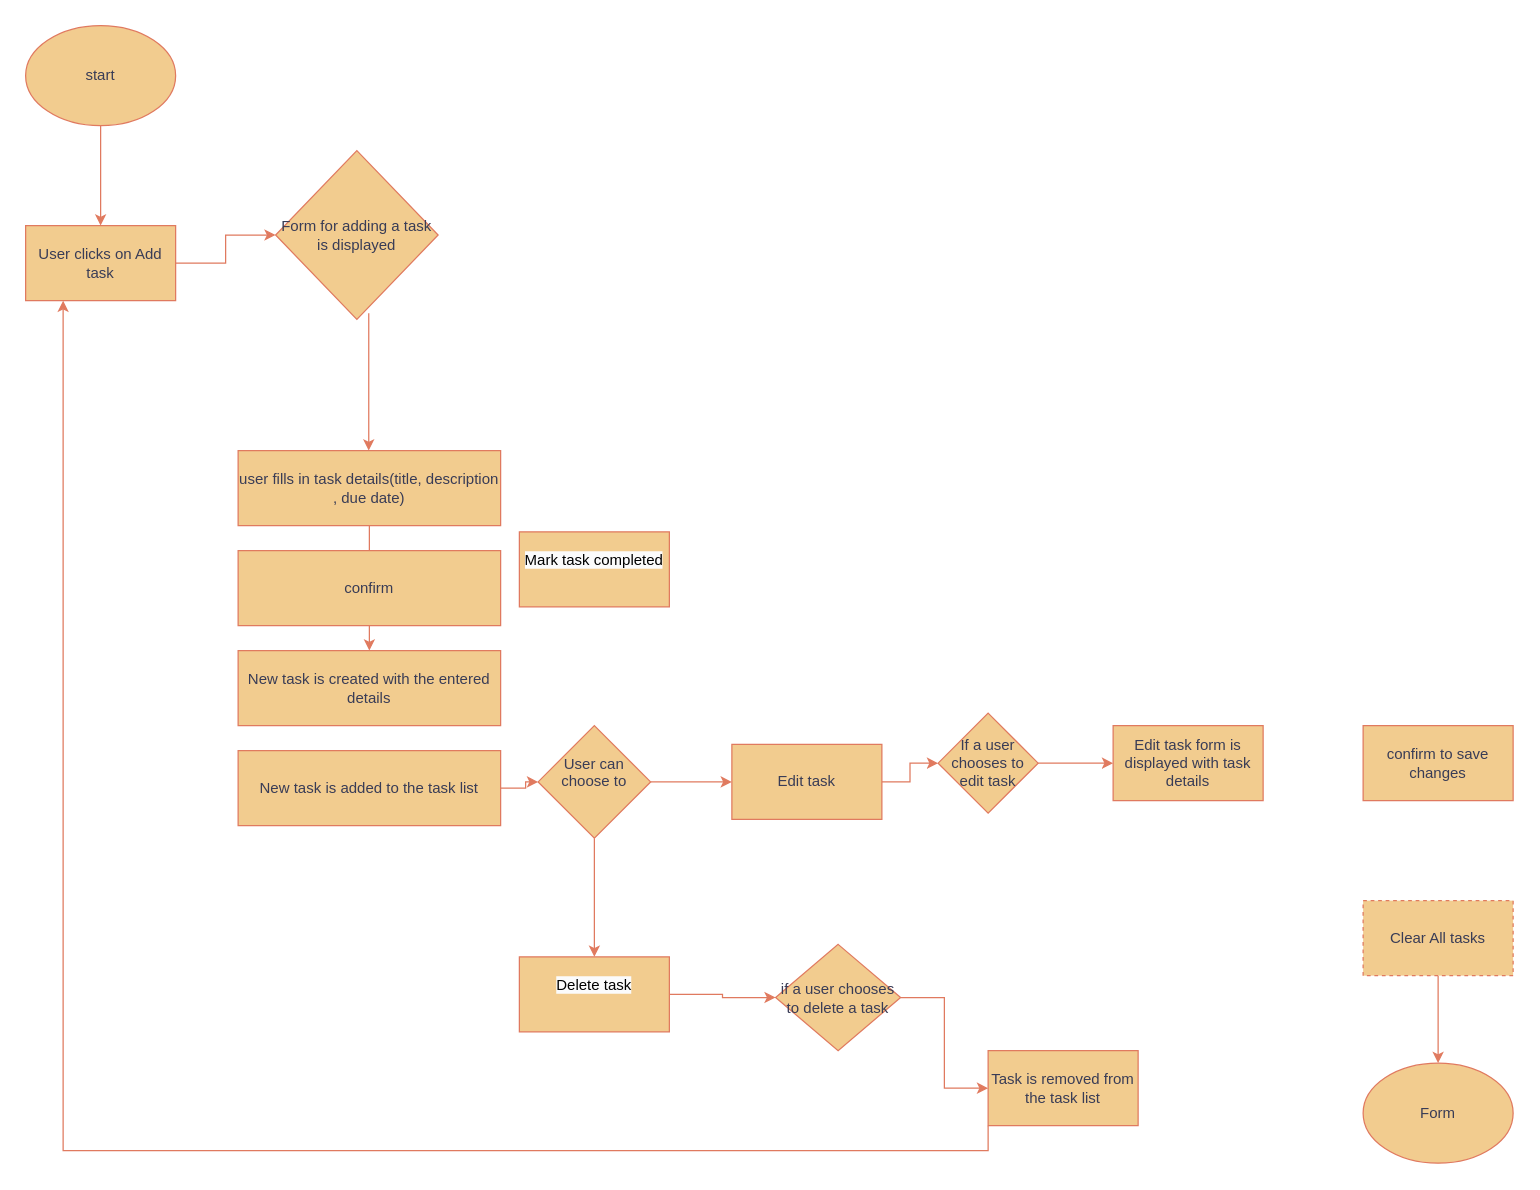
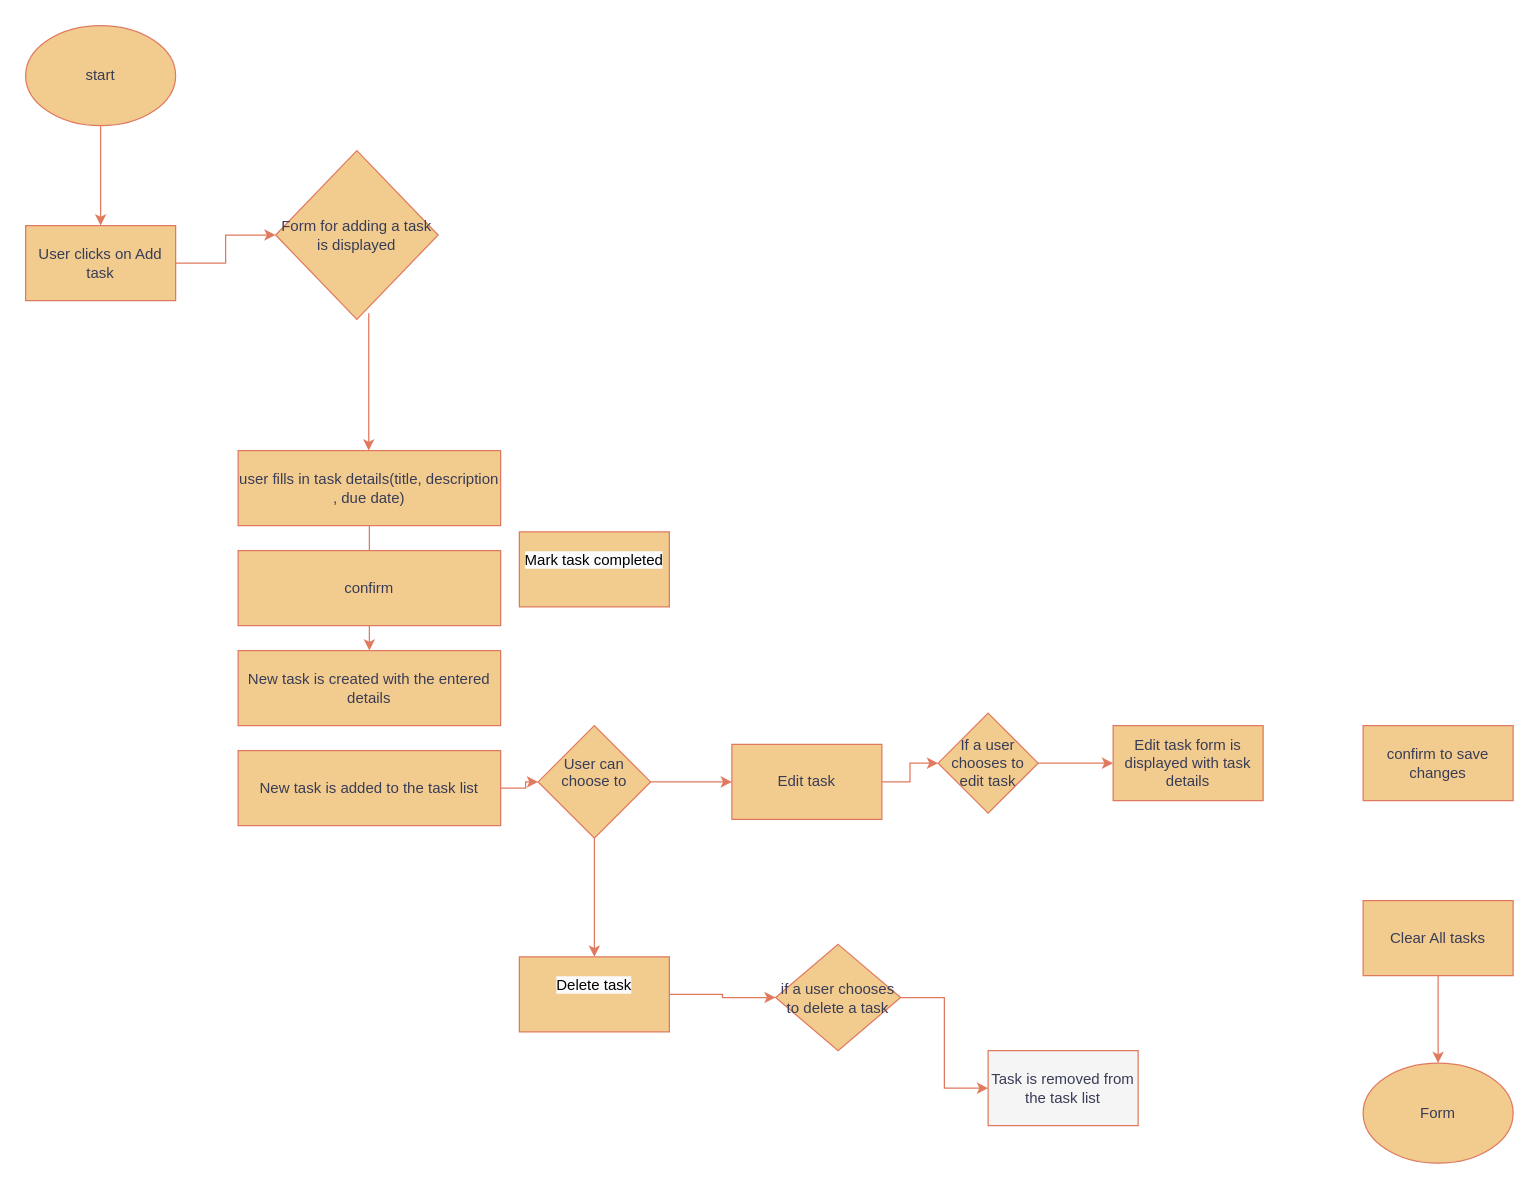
(1438, 938) -> (1438, 938)
(1063, 1088) -> (1063, 1088)
(117, 1151) -> none
